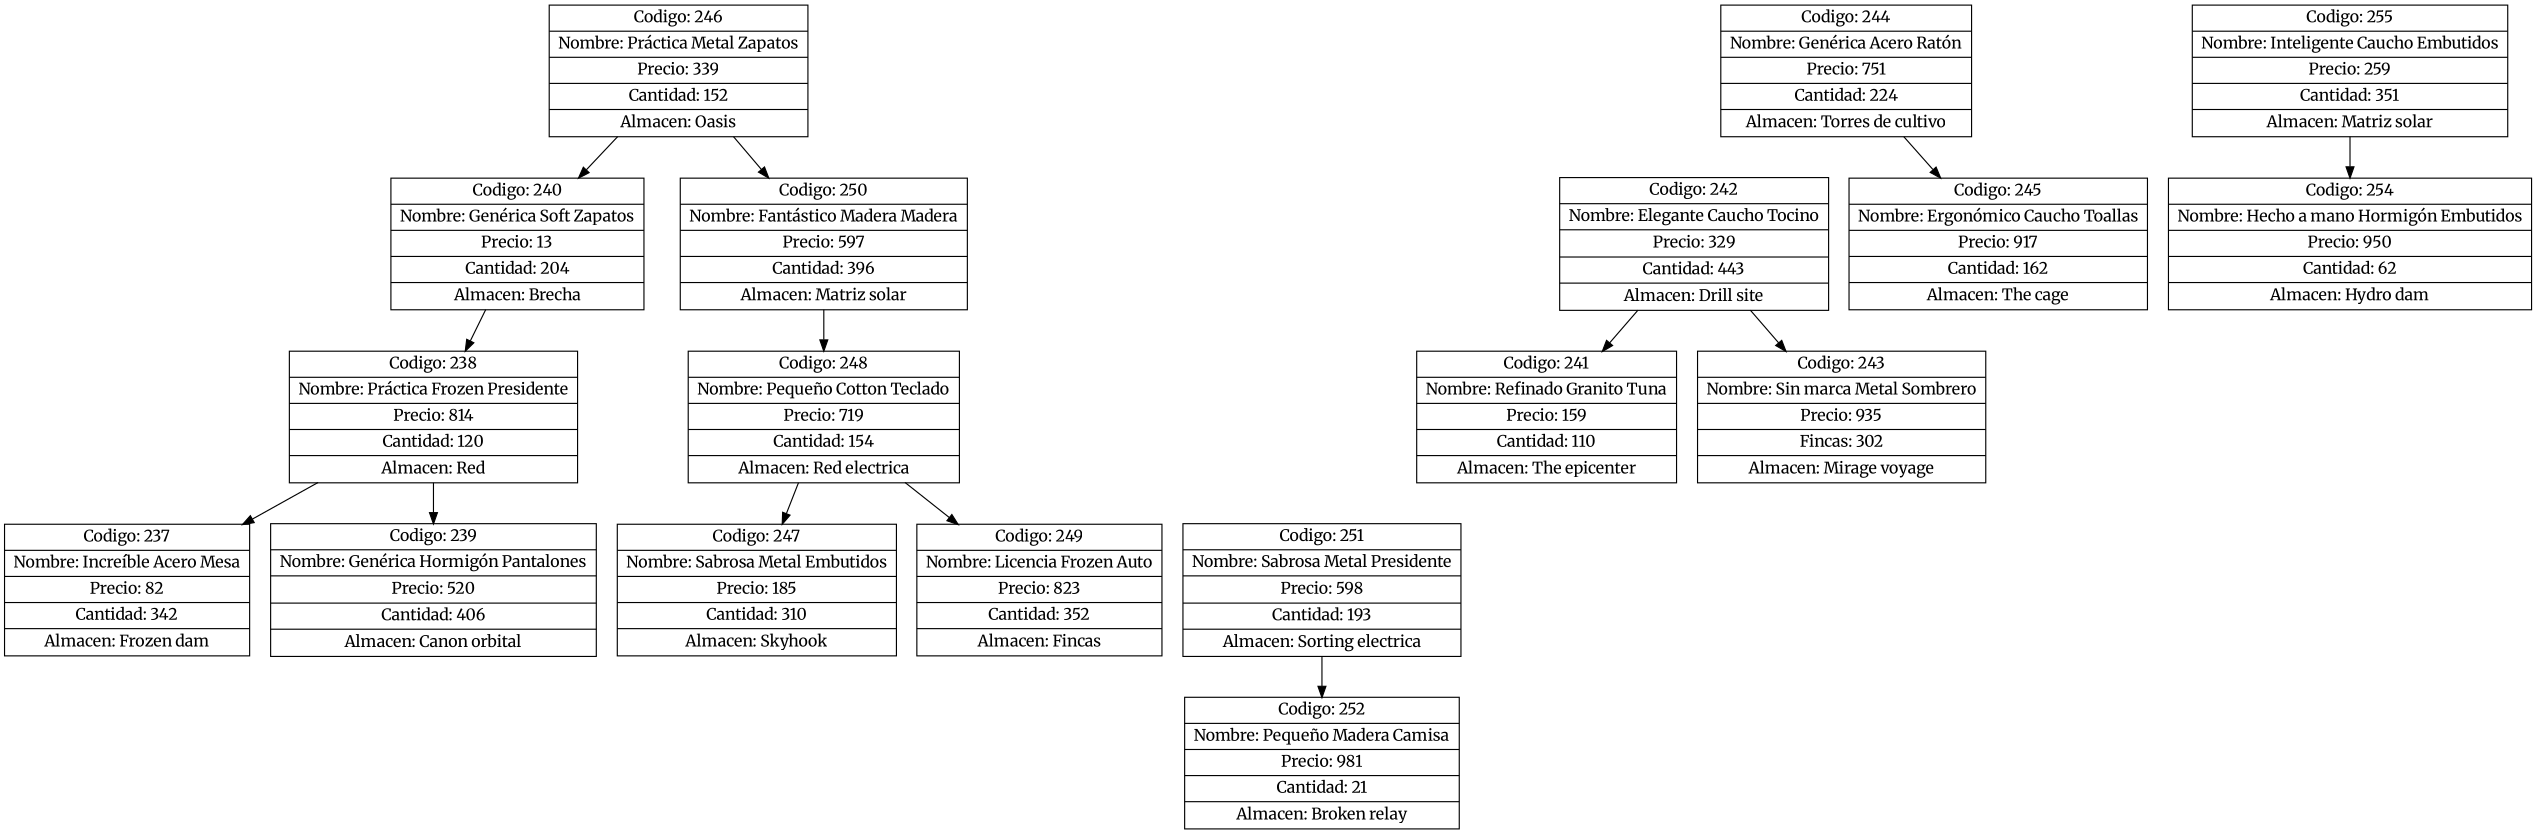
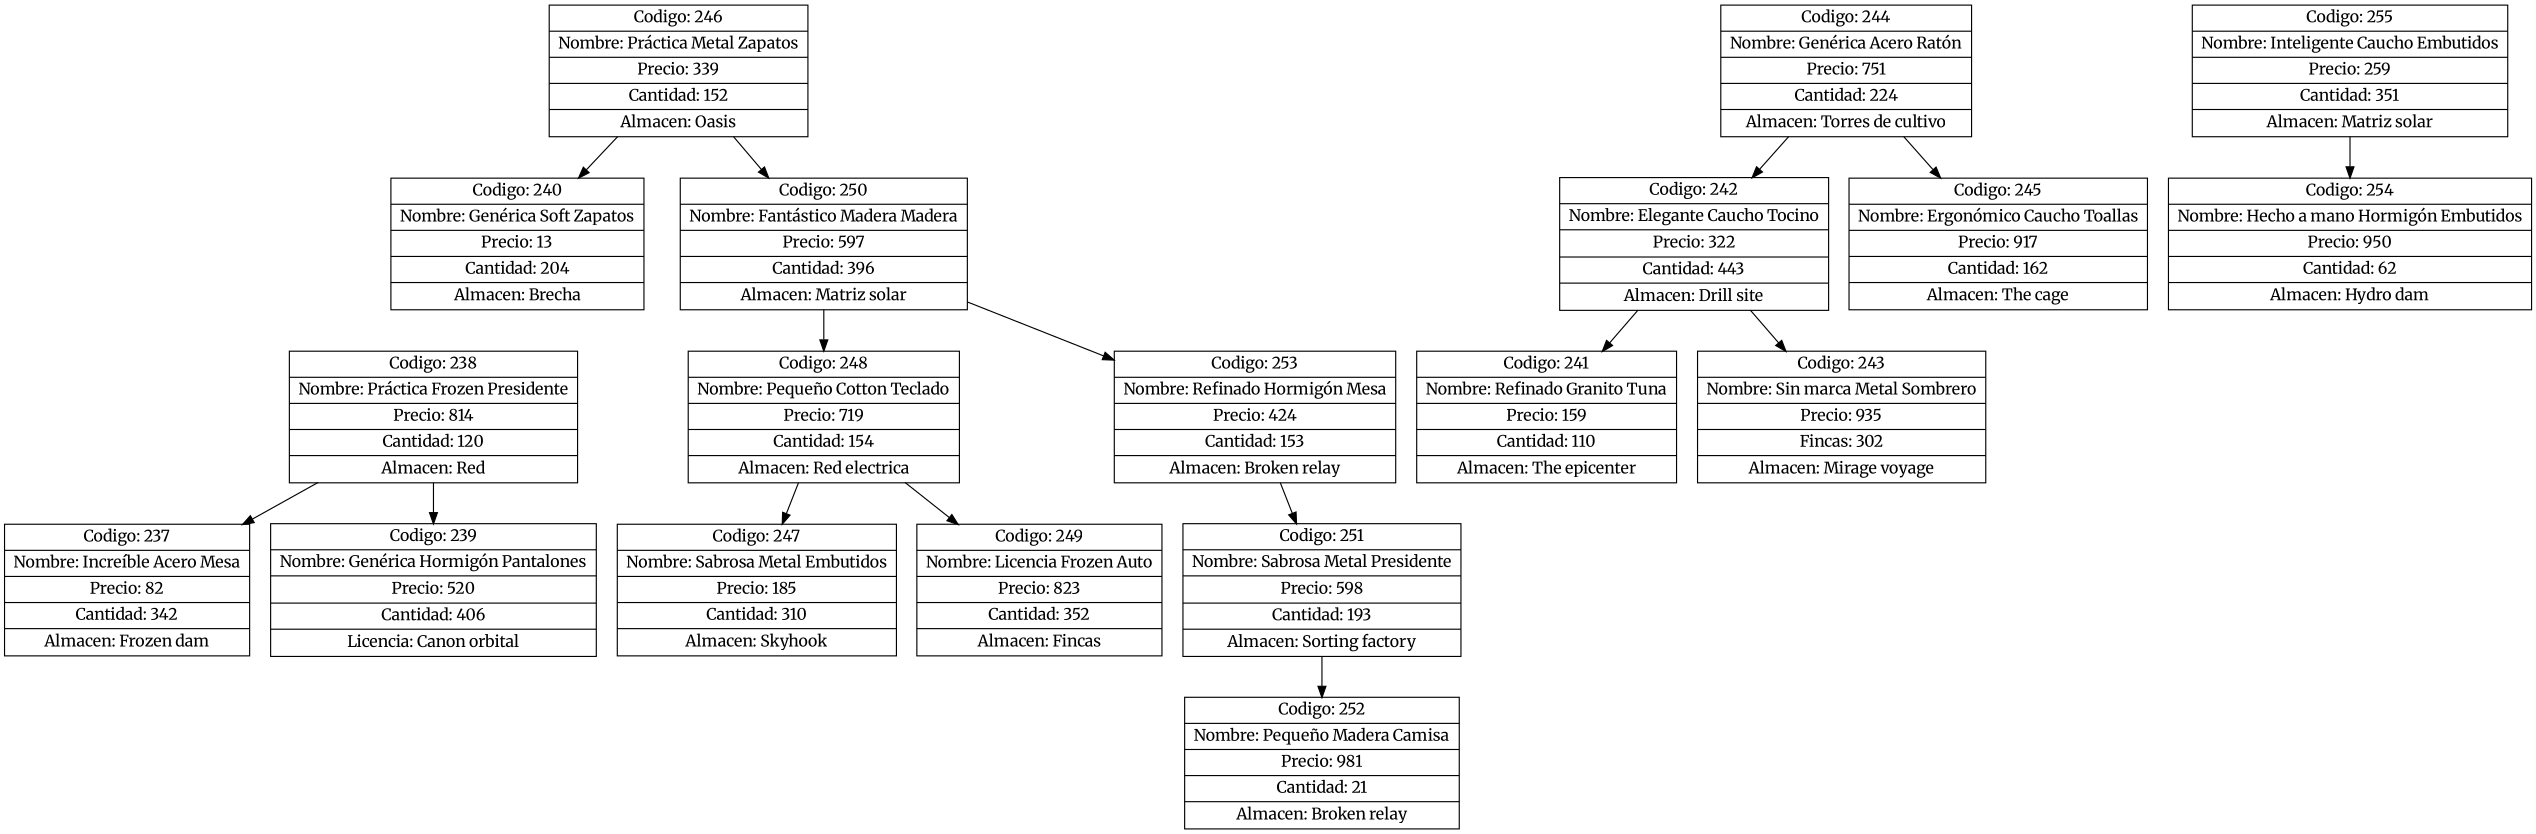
none -> (1774, 153)
(1694, 243) -> (1694, 243)
(478, 325) -> none
none -> (1255, 417)
(433, 642) -> (433, 642)
(1322, 642) -> (1322, 642)
